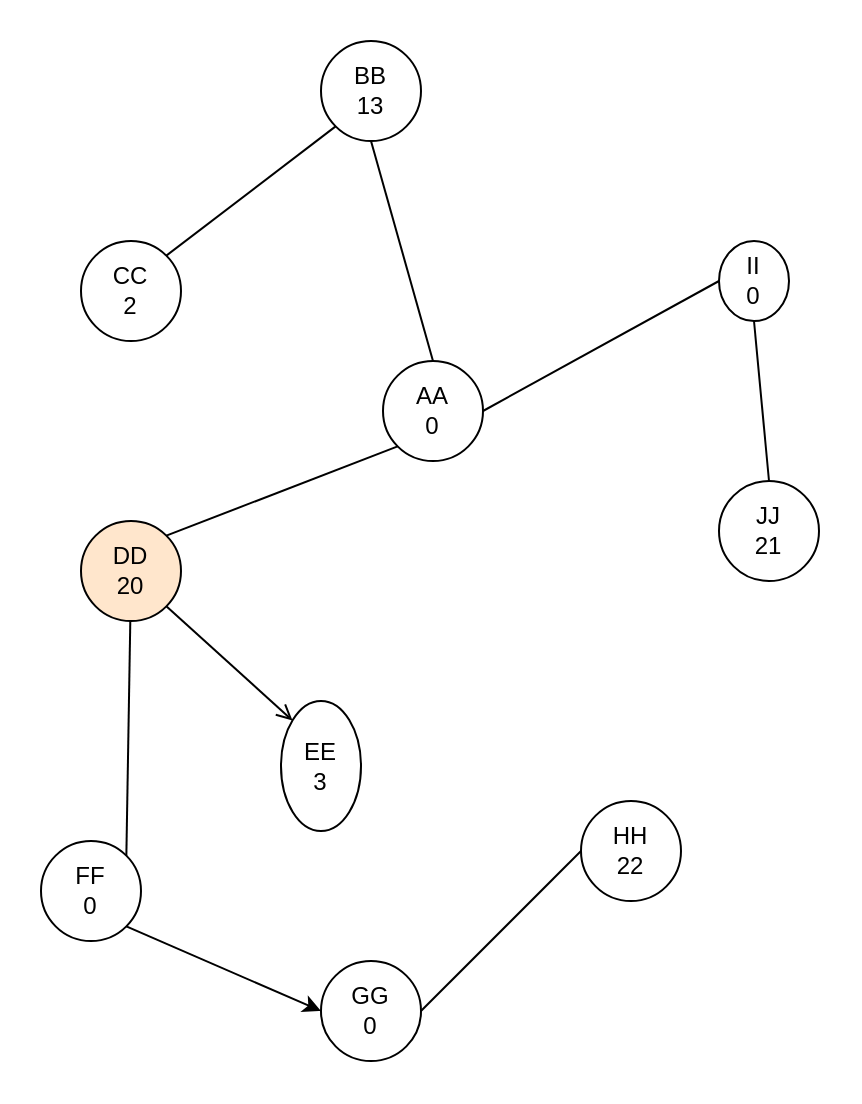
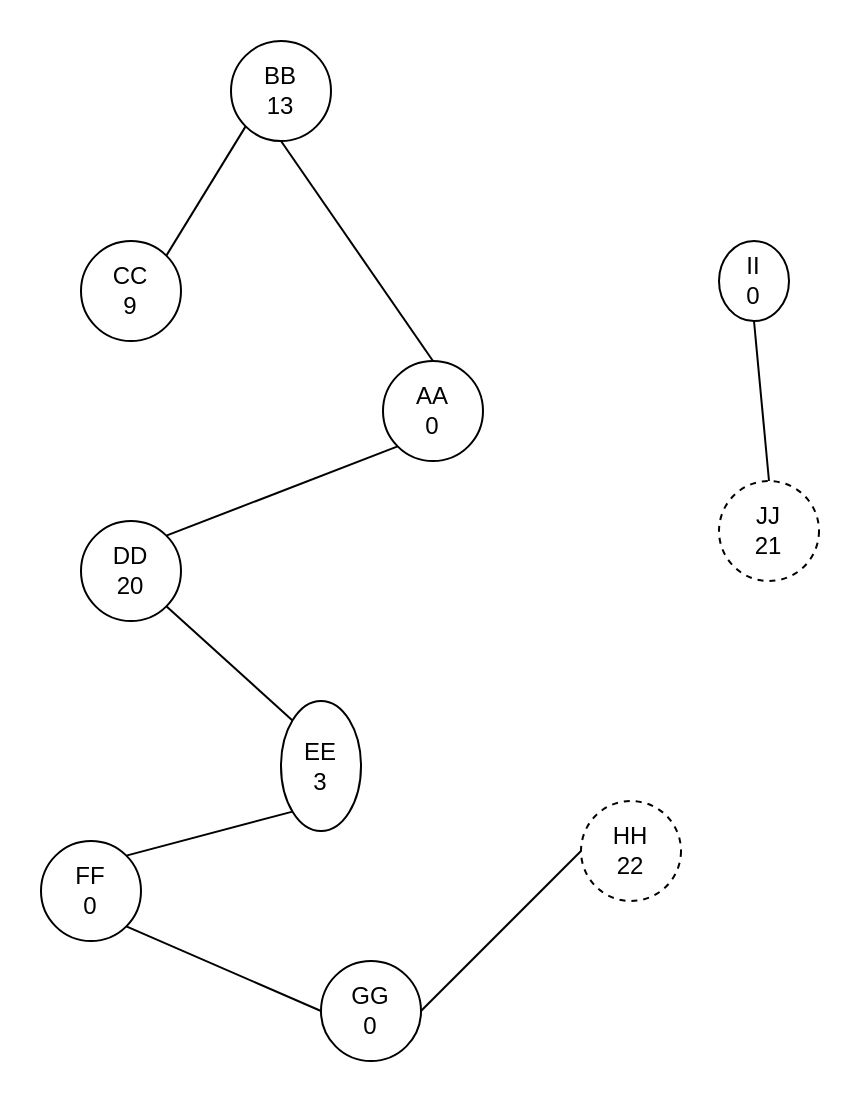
(371, 91) -> (281, 91)
(131, 291) -> (131, 291)
(601, 346) -> none
(769, 531) -> (769, 531)
(131, 571) -> (131, 571)
(287, 715) -> (287, 715)
(128, 738) -> (209, 834)
(631, 851) -> (631, 851)
(307, 1005) -> (313, 1007)
